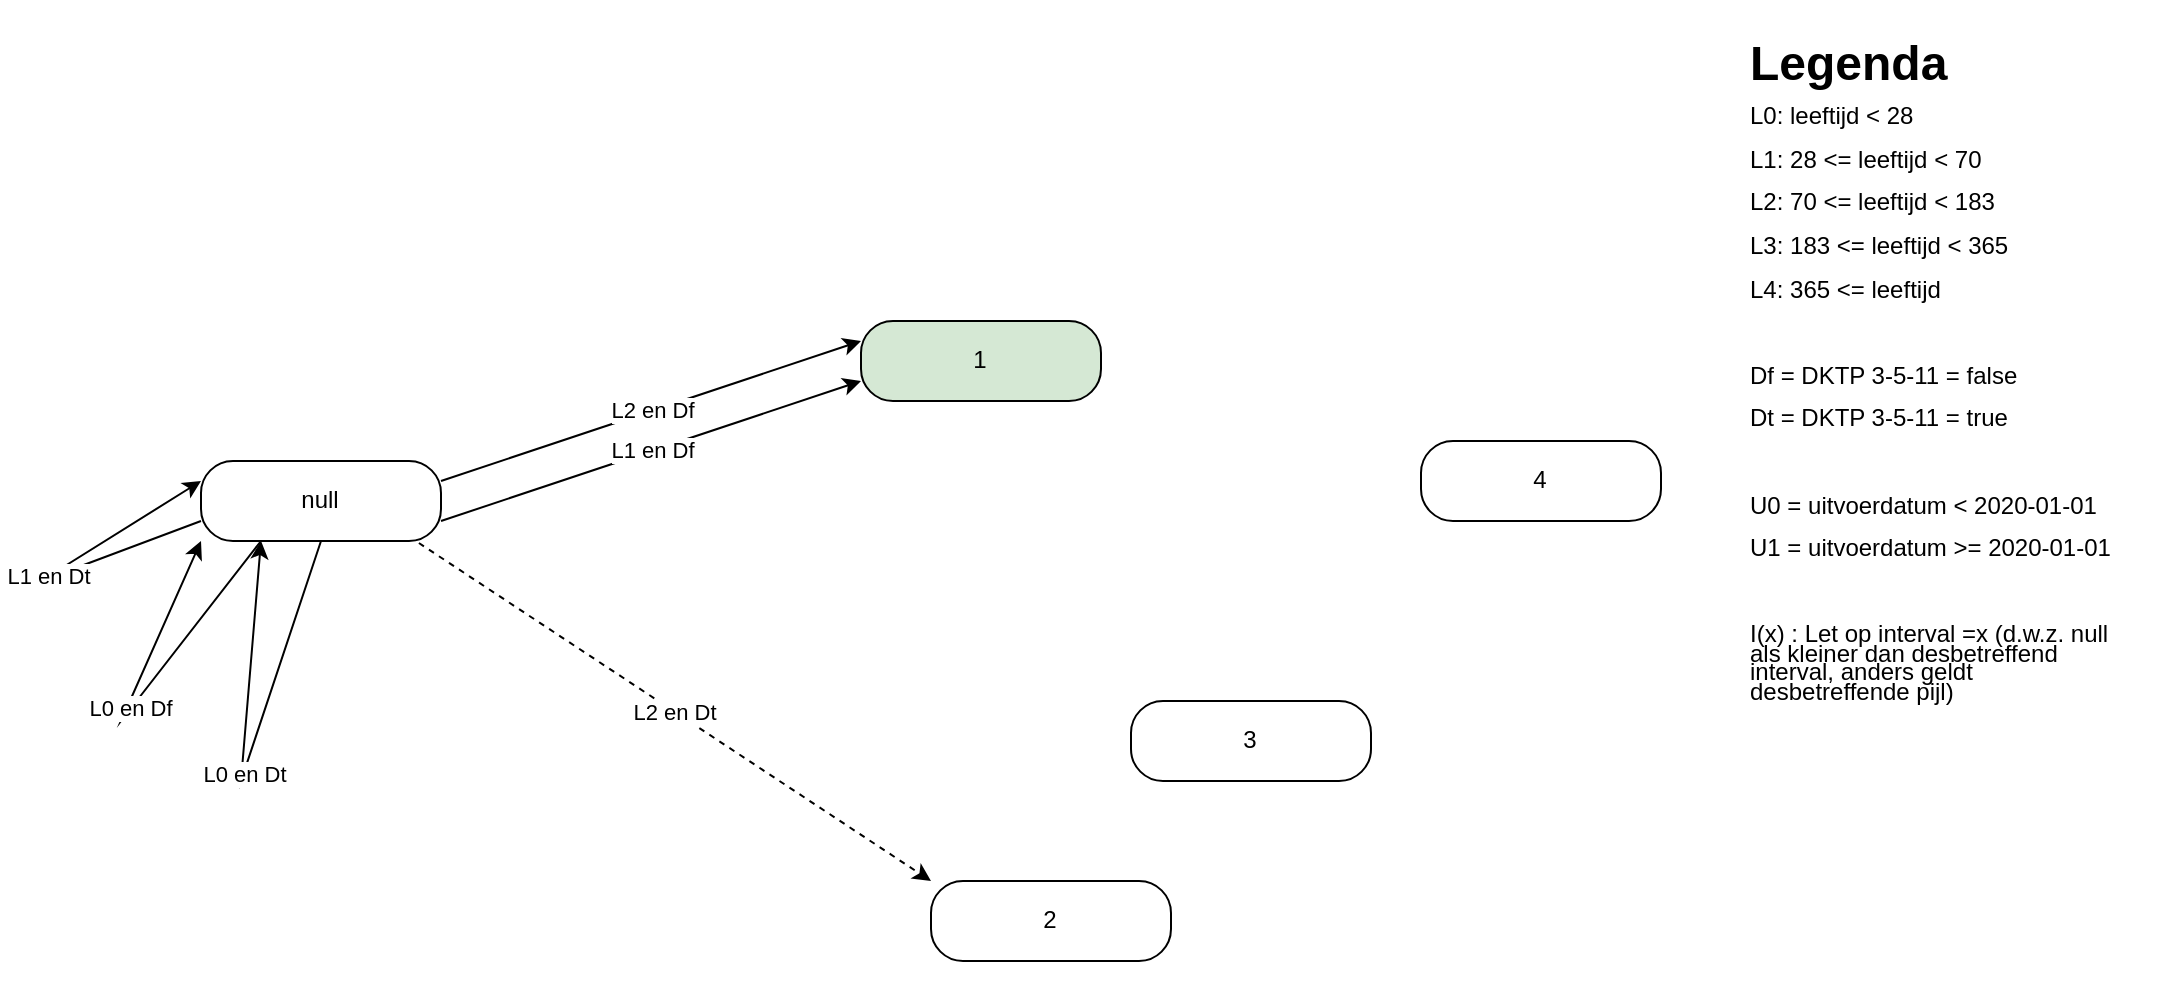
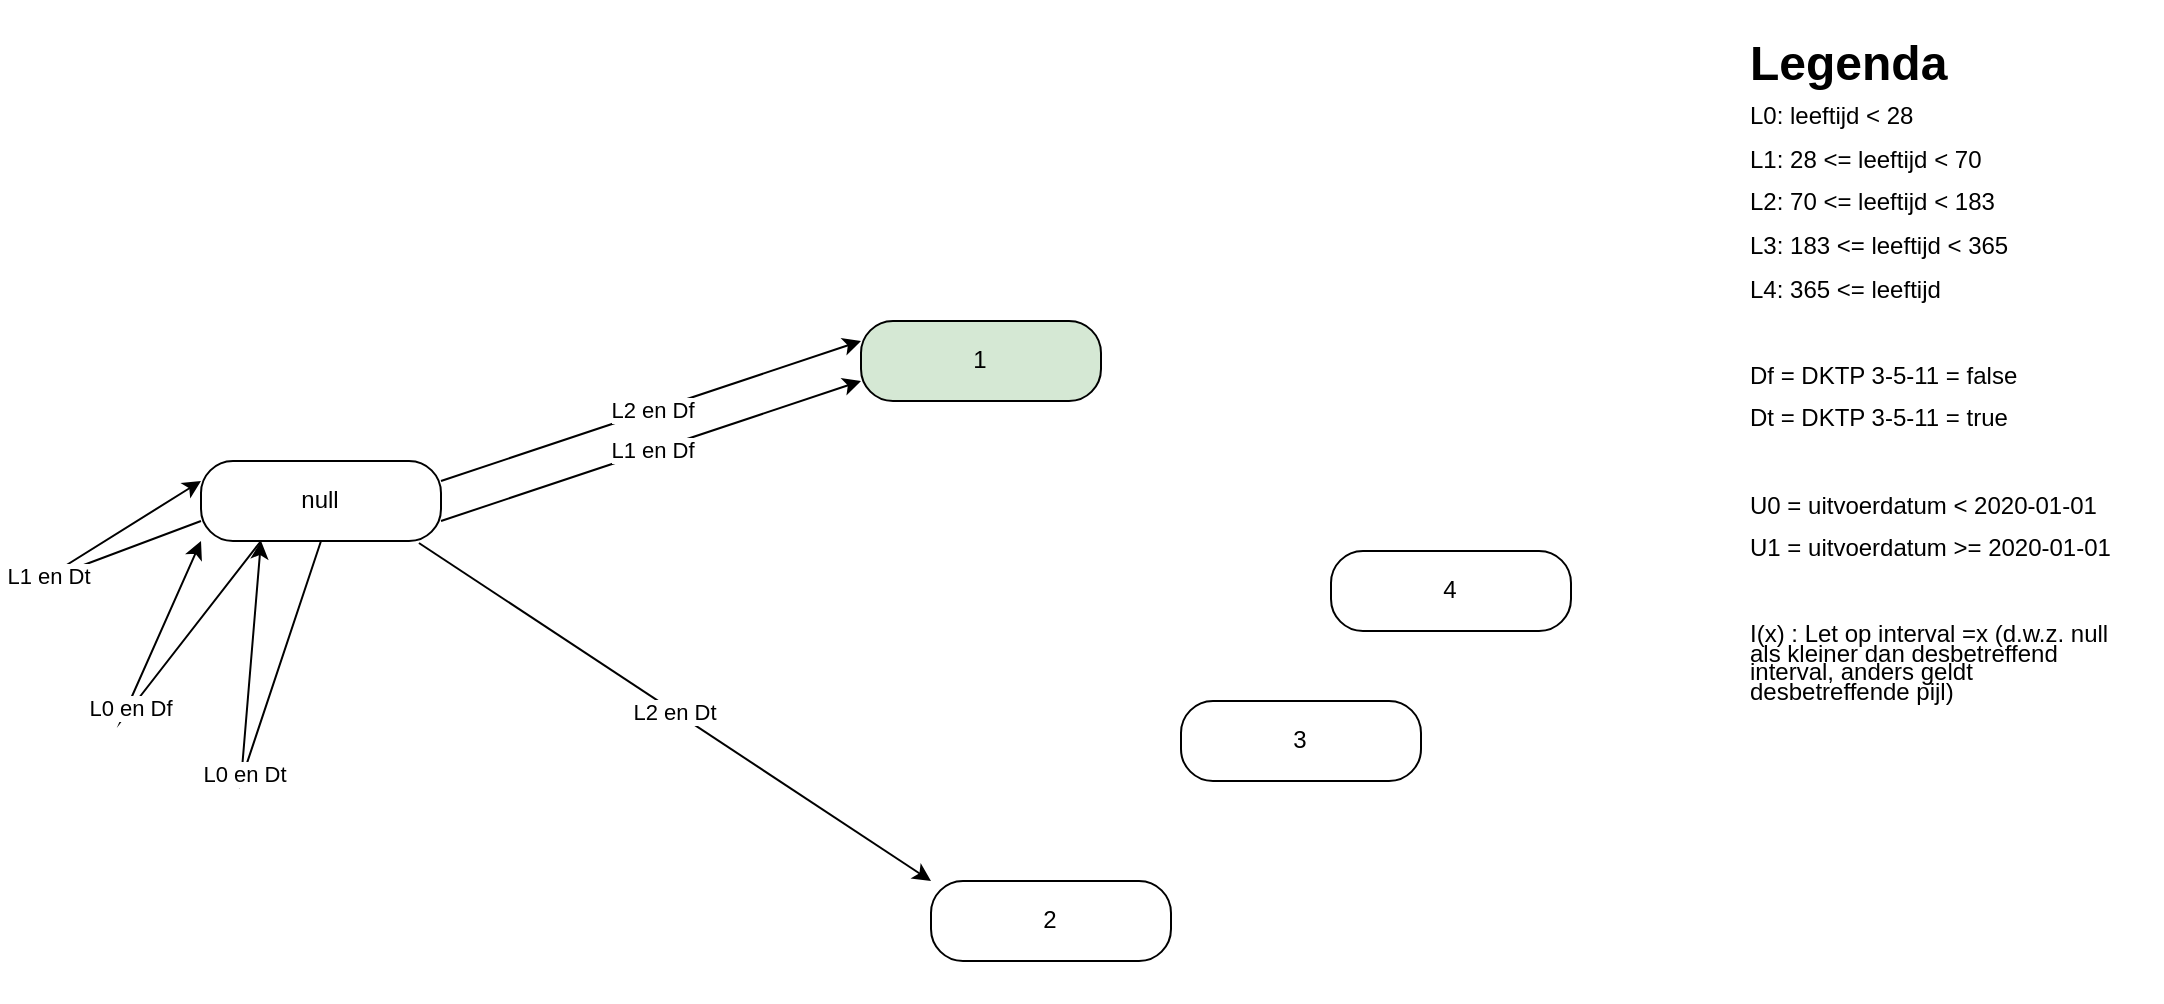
(1541, 481) -> (1451, 591)
(540, 623) -> (540, 623)
(1251, 741) -> (1301, 741)
